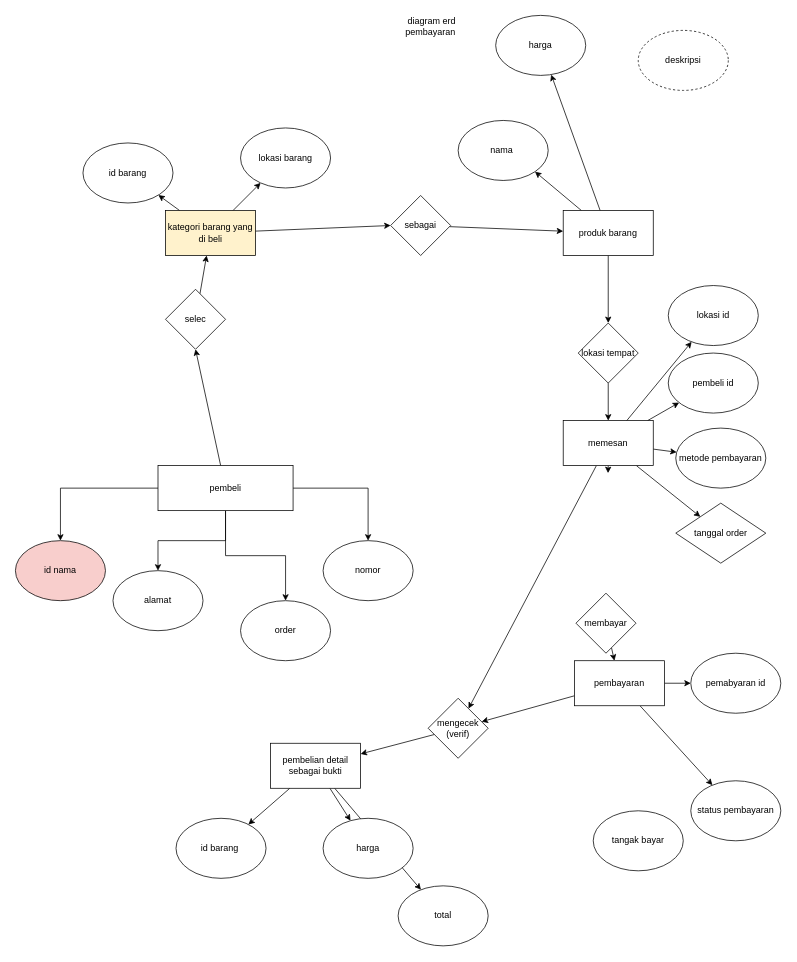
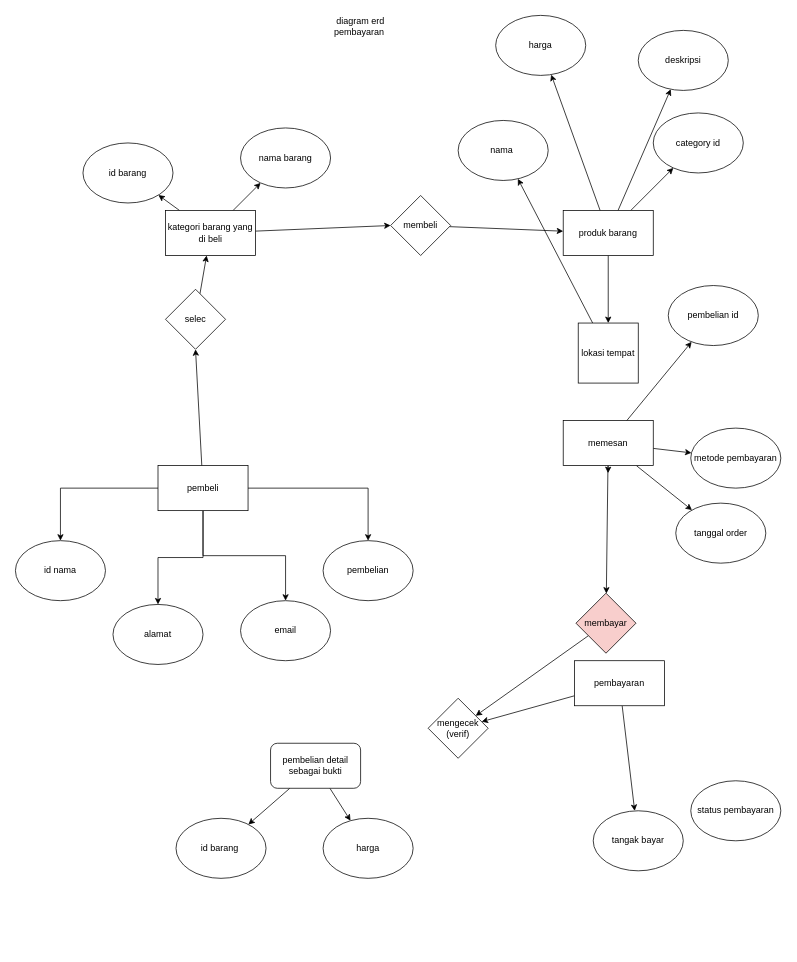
(432, 27) -> (360, 27)
(683, 60) -> (683, 60)
none -> (698, 143)
none -> (643, 152)
(285, 158) -> (285, 158)
none -> (650, 191)
(560, 193) -> none
(420, 225) -> (420, 225)
(210, 233) -> (210, 233)
(713, 315) -> (713, 315)
(608, 353) -> (608, 353)
(713, 383) -> none
(608, 399) -> (556, 253)
(660, 413) -> none
(720, 458) -> (735, 458)
(225, 488) -> (203, 488)
(720, 533) -> (720, 533)
(60, 570) -> (60, 570)
(368, 570) -> (368, 570)
(533, 584) -> (607, 500)
(158, 600) -> (158, 634)
(606, 623) -> (606, 623)
(285, 630) -> (285, 630)
(612, 652) -> (534, 674)
(674, 683) -> none
(735, 683) -> none
(400, 743) -> none
(674, 743) -> none
none -> (628, 755)
(315, 765) -> (315, 765)
(347, 803) -> none
(443, 915) -> none
